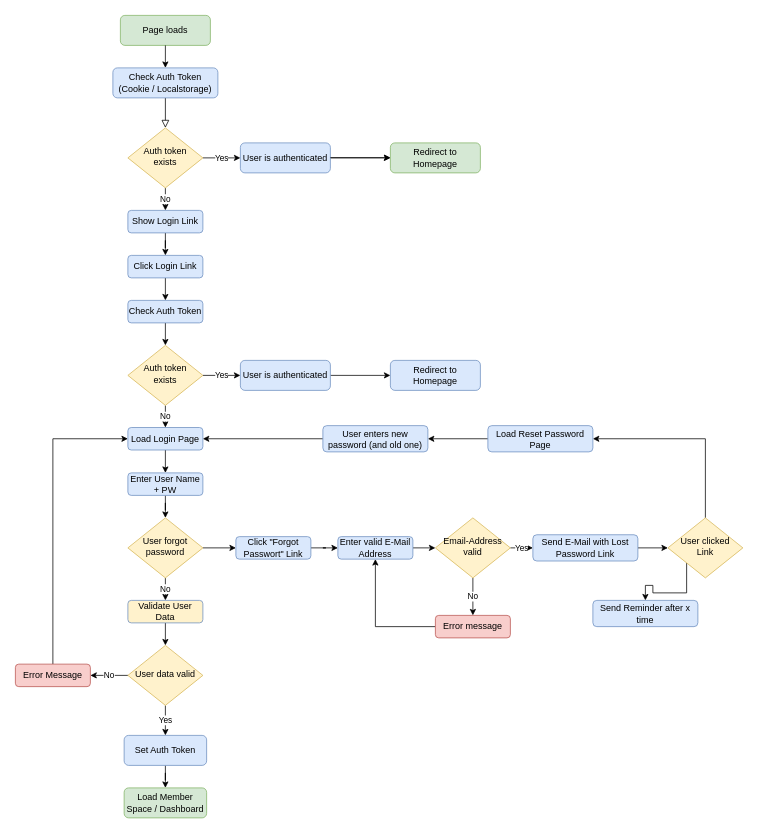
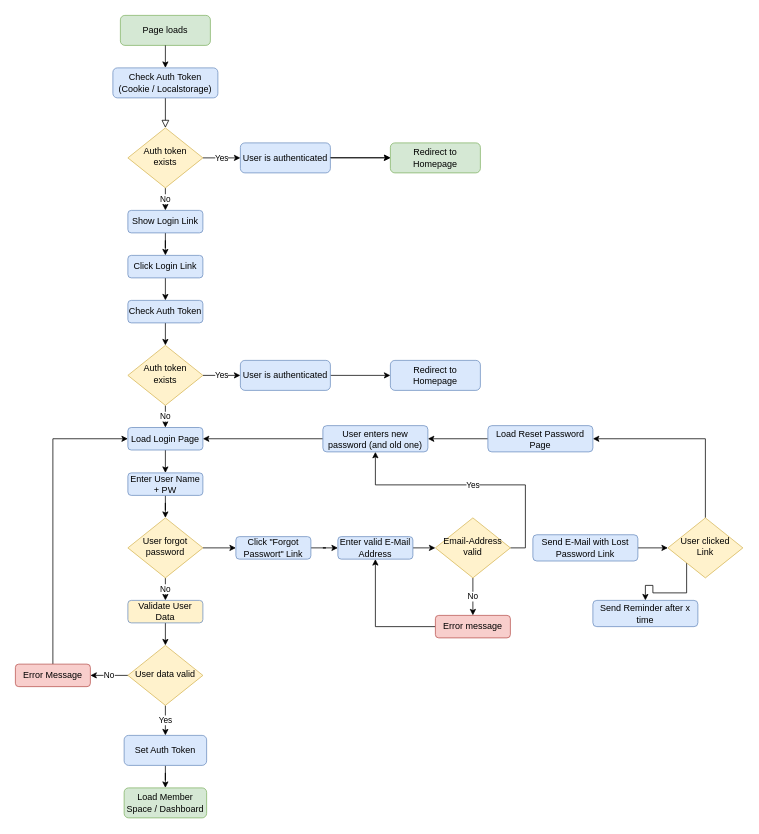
(521, 548) -> (525, 521)
